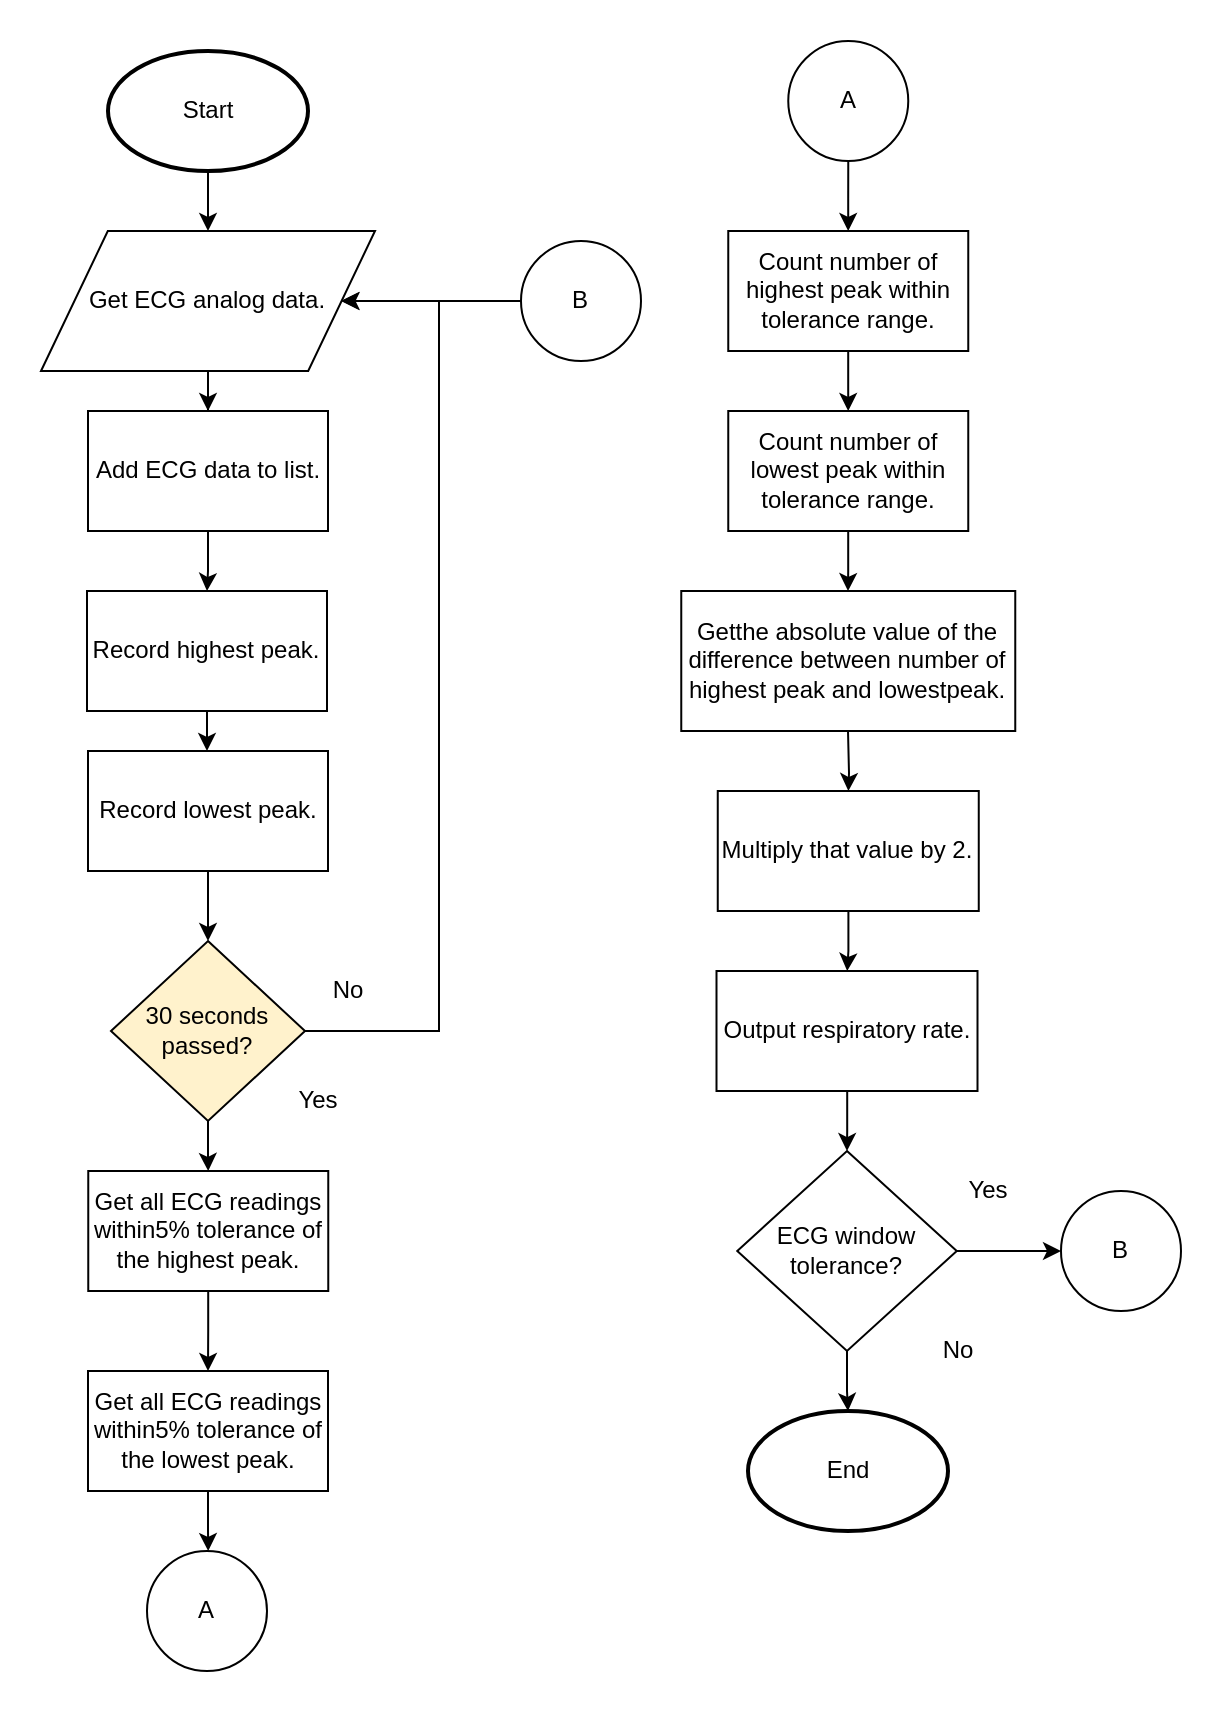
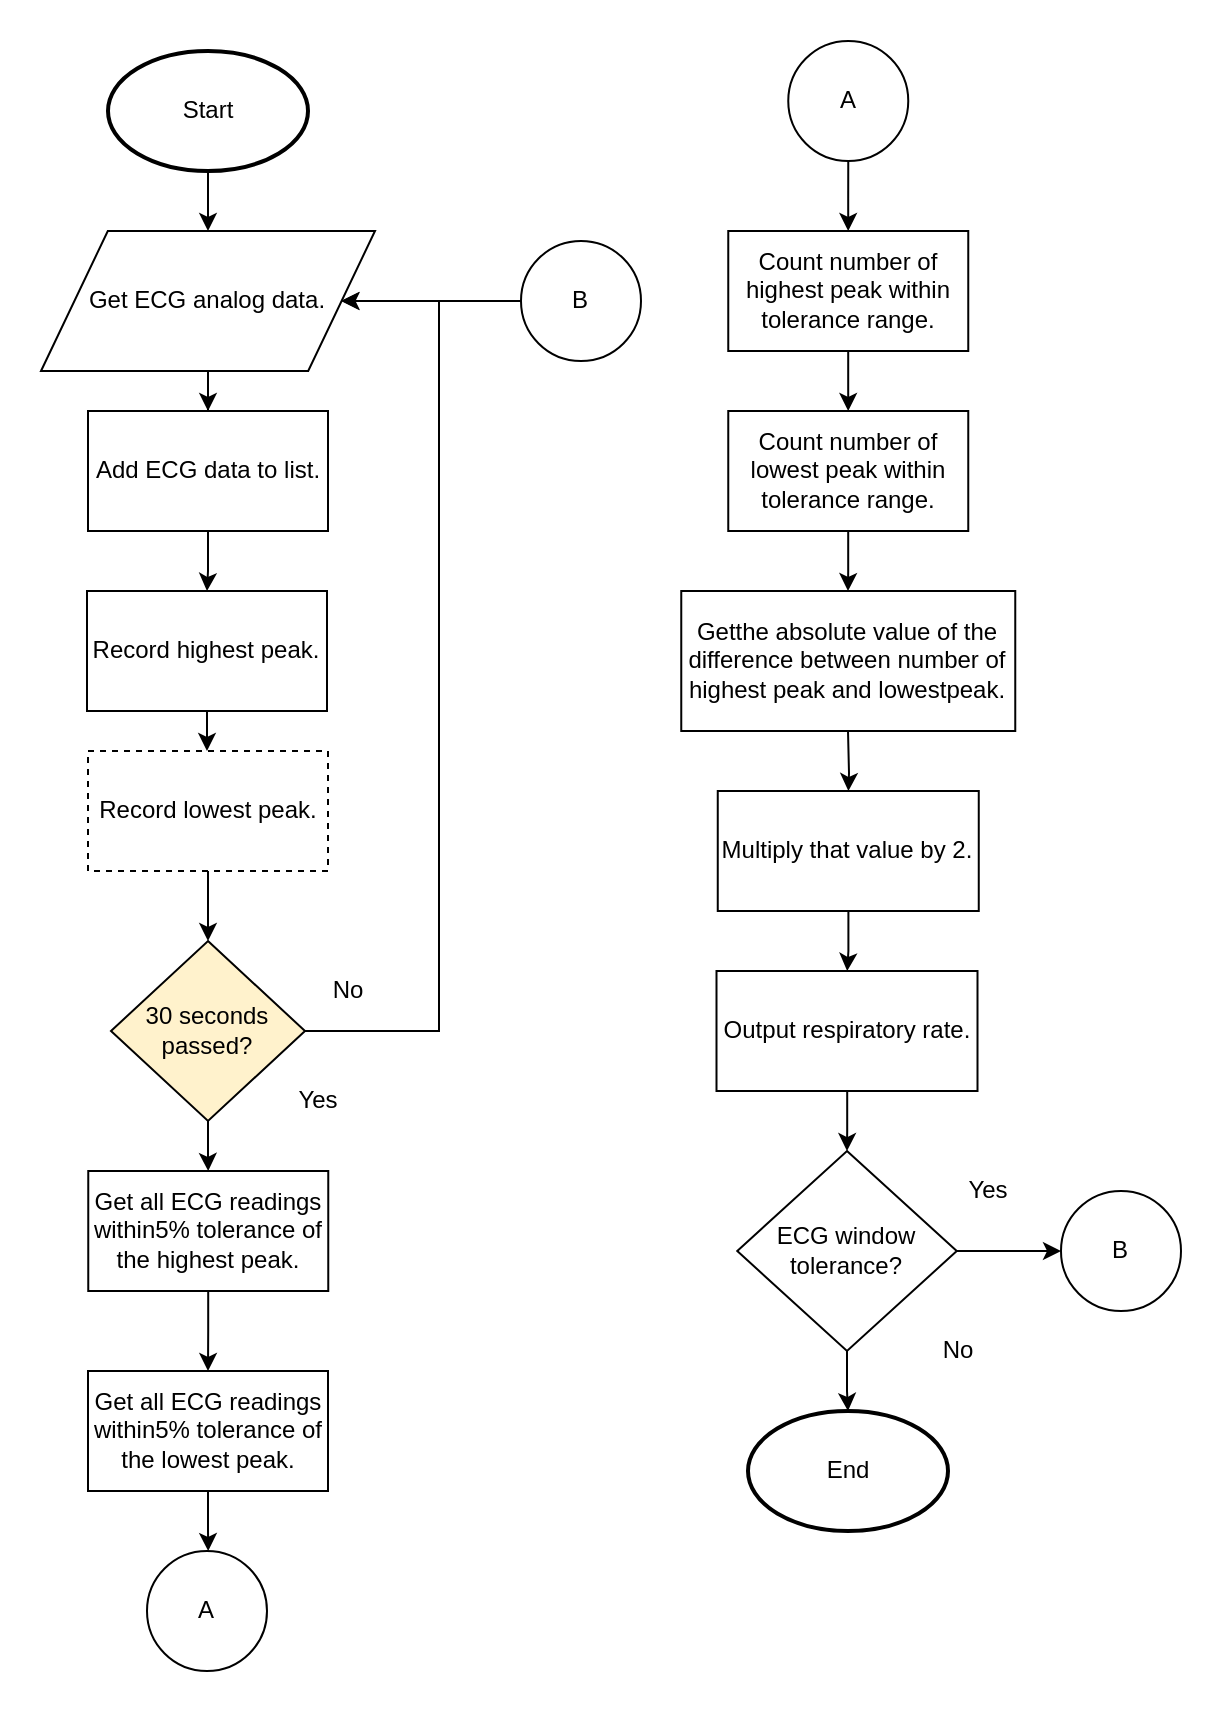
(208, 811) -> (208, 811)
